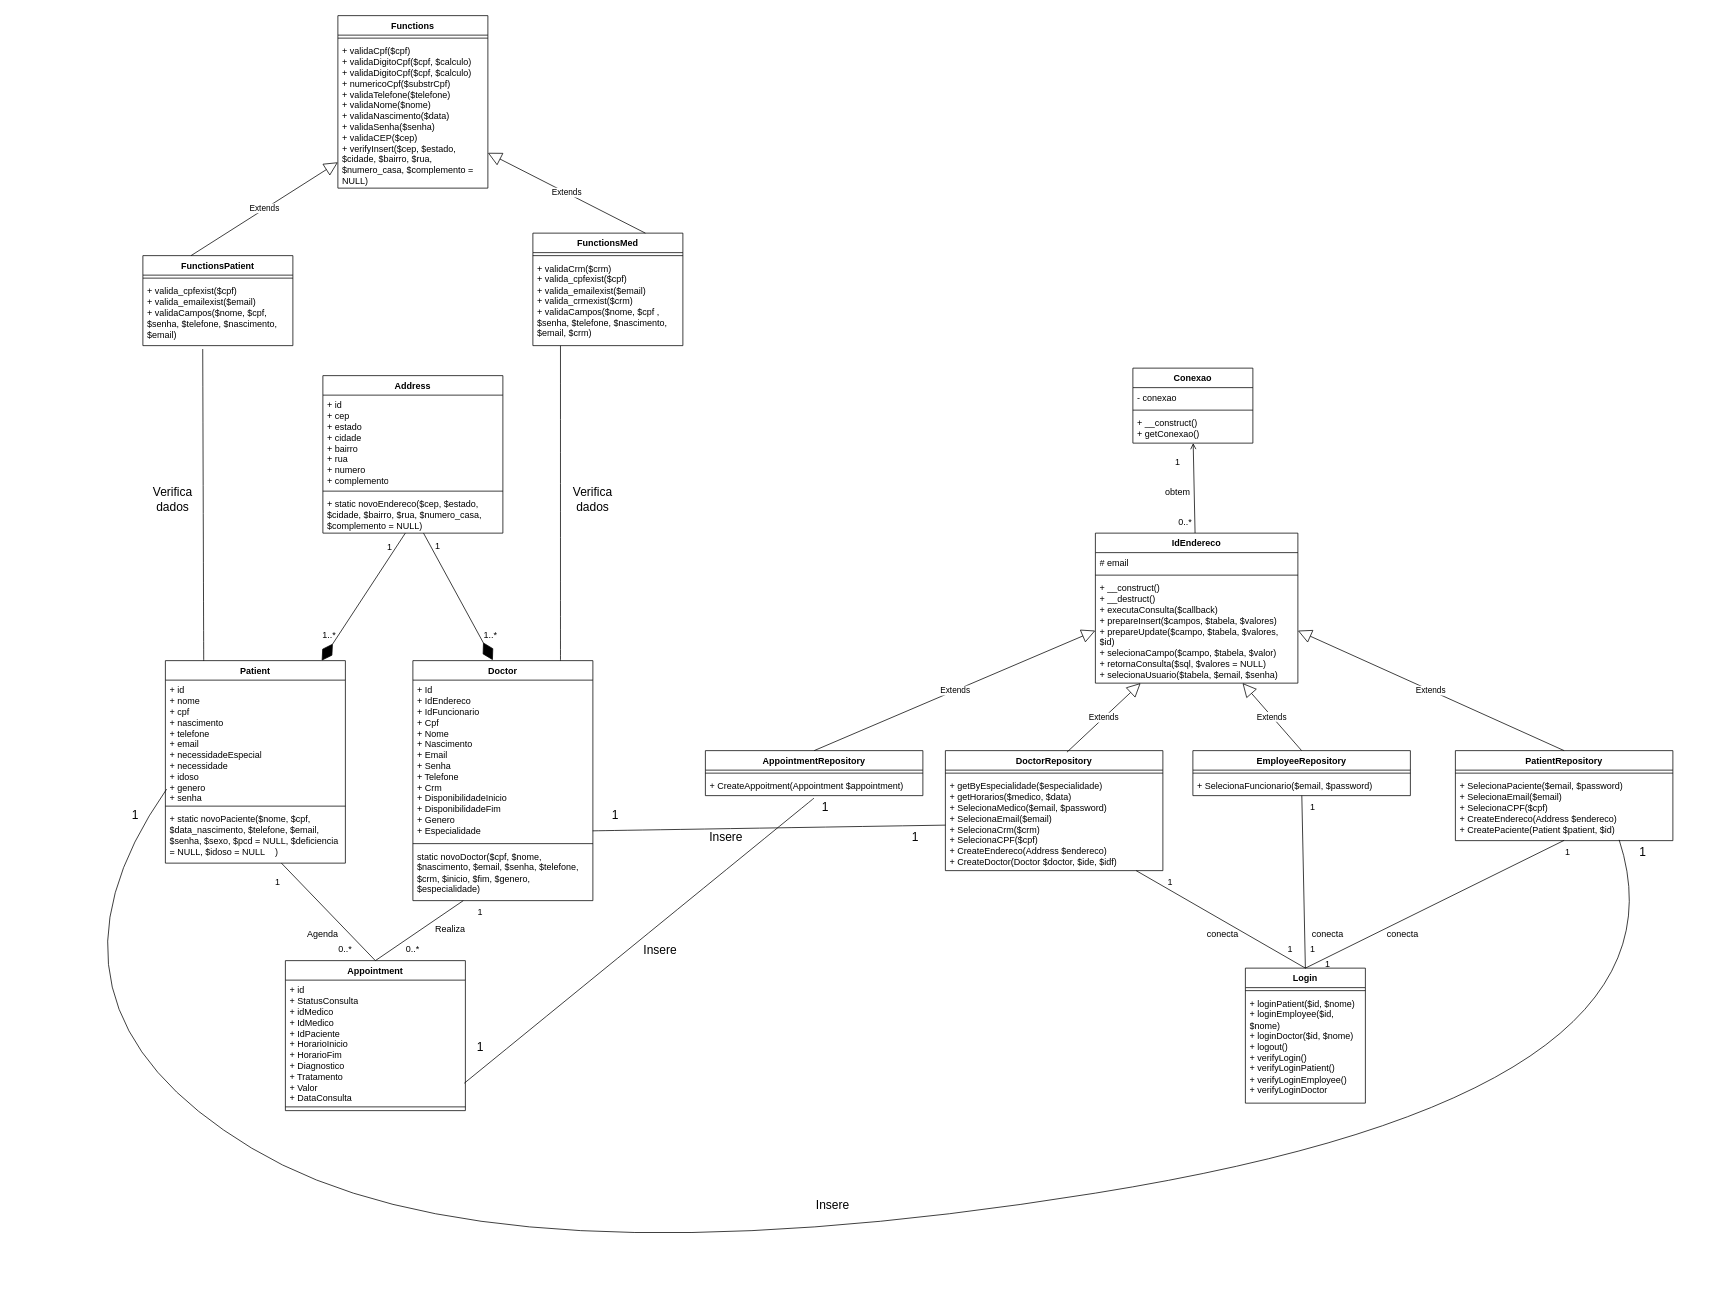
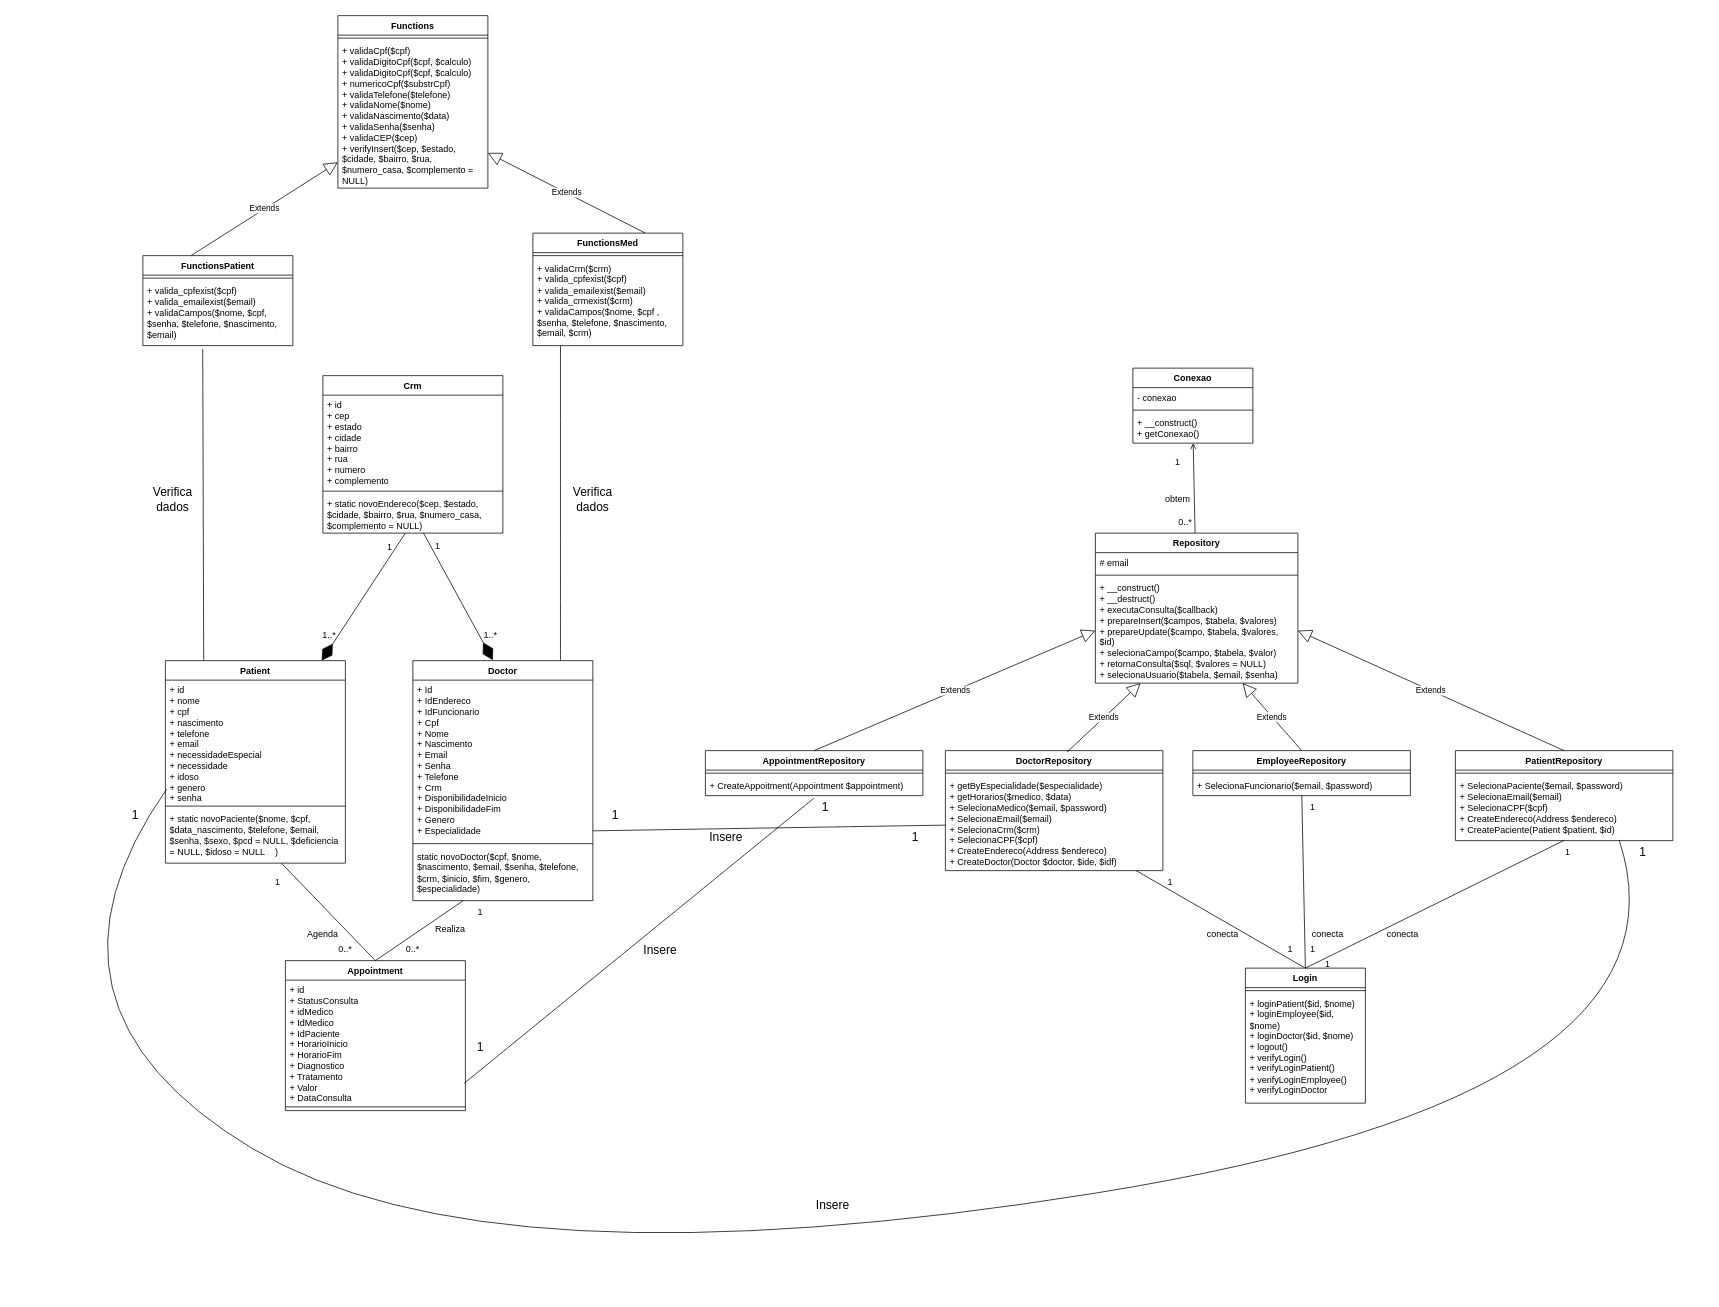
(413, 386) -> (413, 386)
(1178, 492) -> (1178, 499)
(1197, 544) -> (1197, 544)
